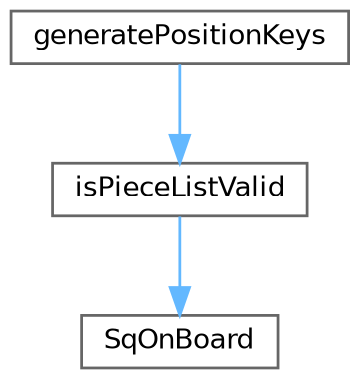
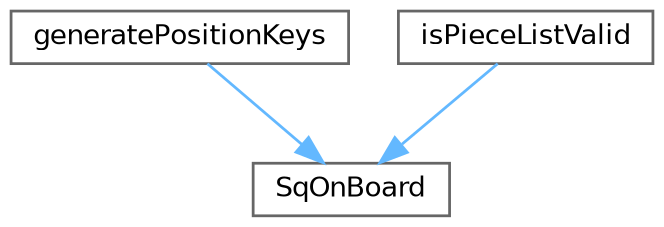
(180, 100) -> (255, 104)
